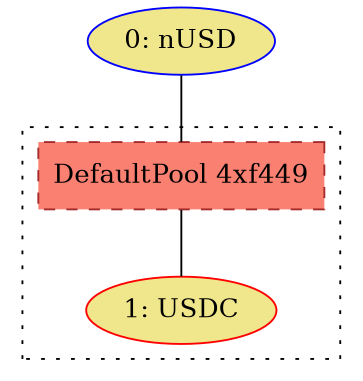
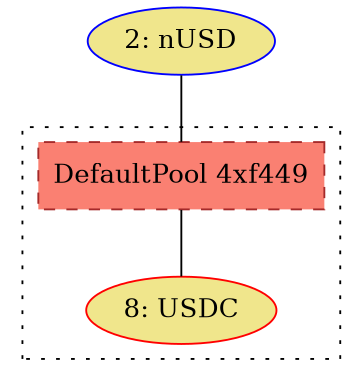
(181, 41) -> (181, 41)
(181, 310) -> (181, 310)
